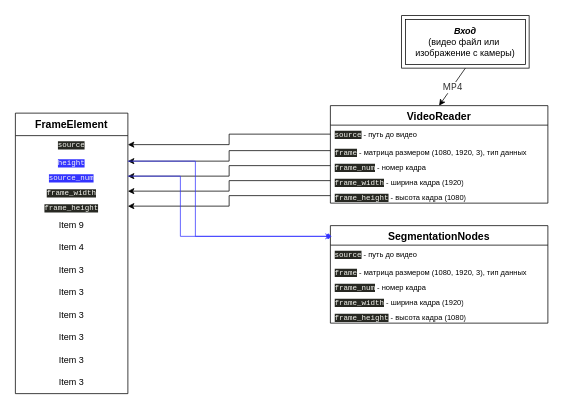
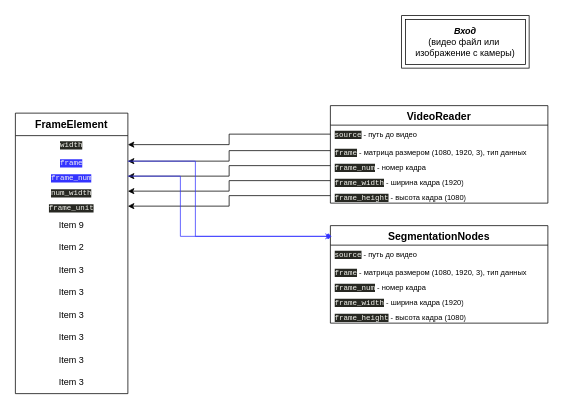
(454, 85) -> none
(72, 145) -> (72, 145)
(72, 163) -> (72, 163)
(72, 178) -> (72, 178)
(72, 193) -> (72, 193)
(72, 208) -> (72, 208)
(72, 247) -> (72, 247)
